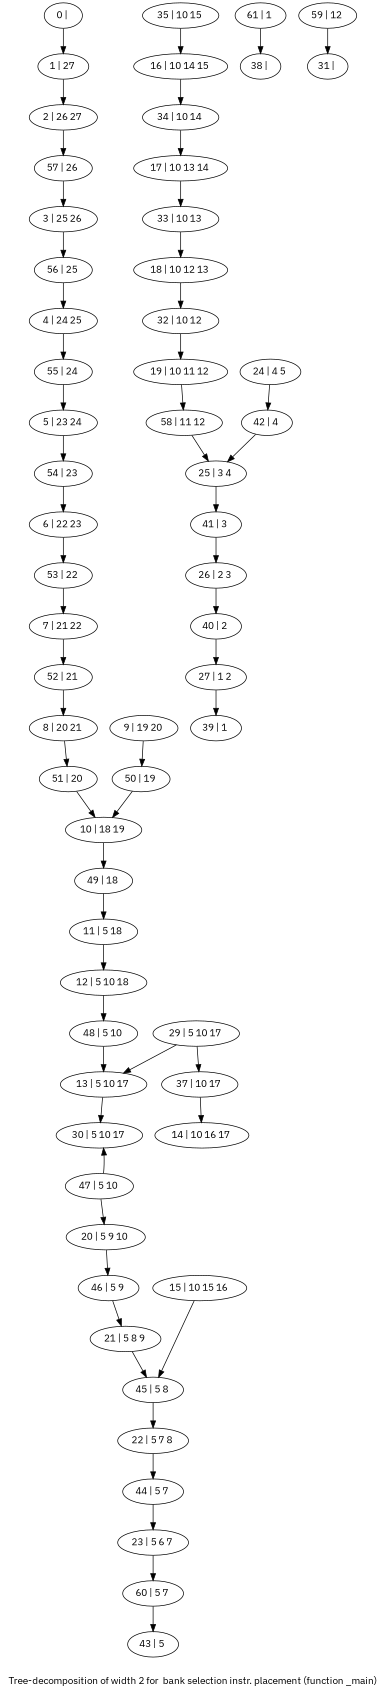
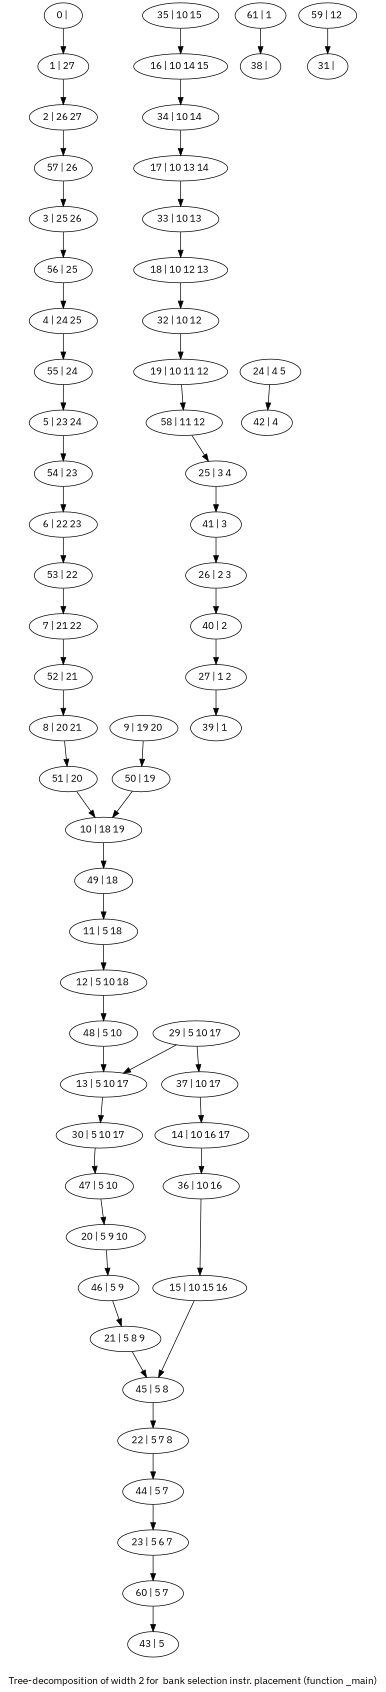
(244, 446) -> none
(104, 1164) -> (95, 1157)
none -> (201, 1186)
